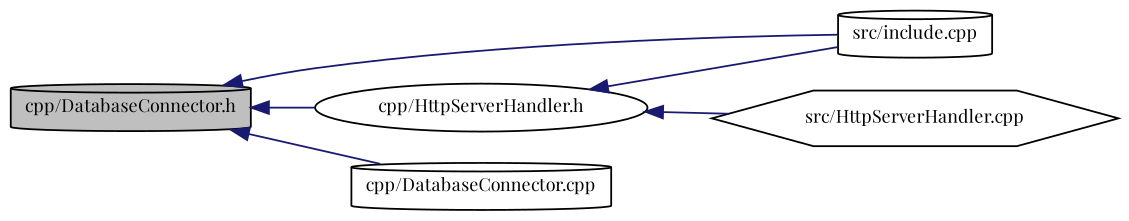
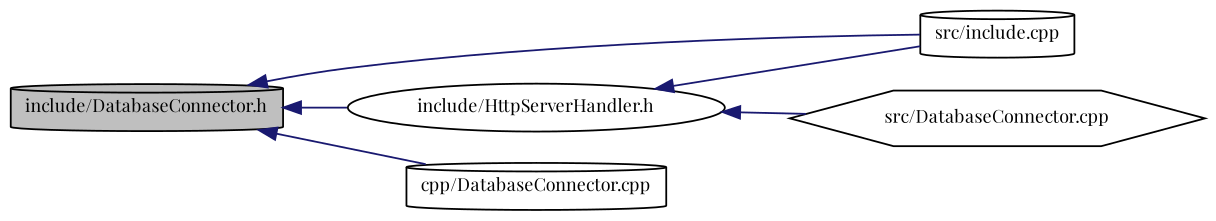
(131, 108) -> (147, 108)
(481, 108) -> (536, 108)
(915, 118) -> (997, 118)
